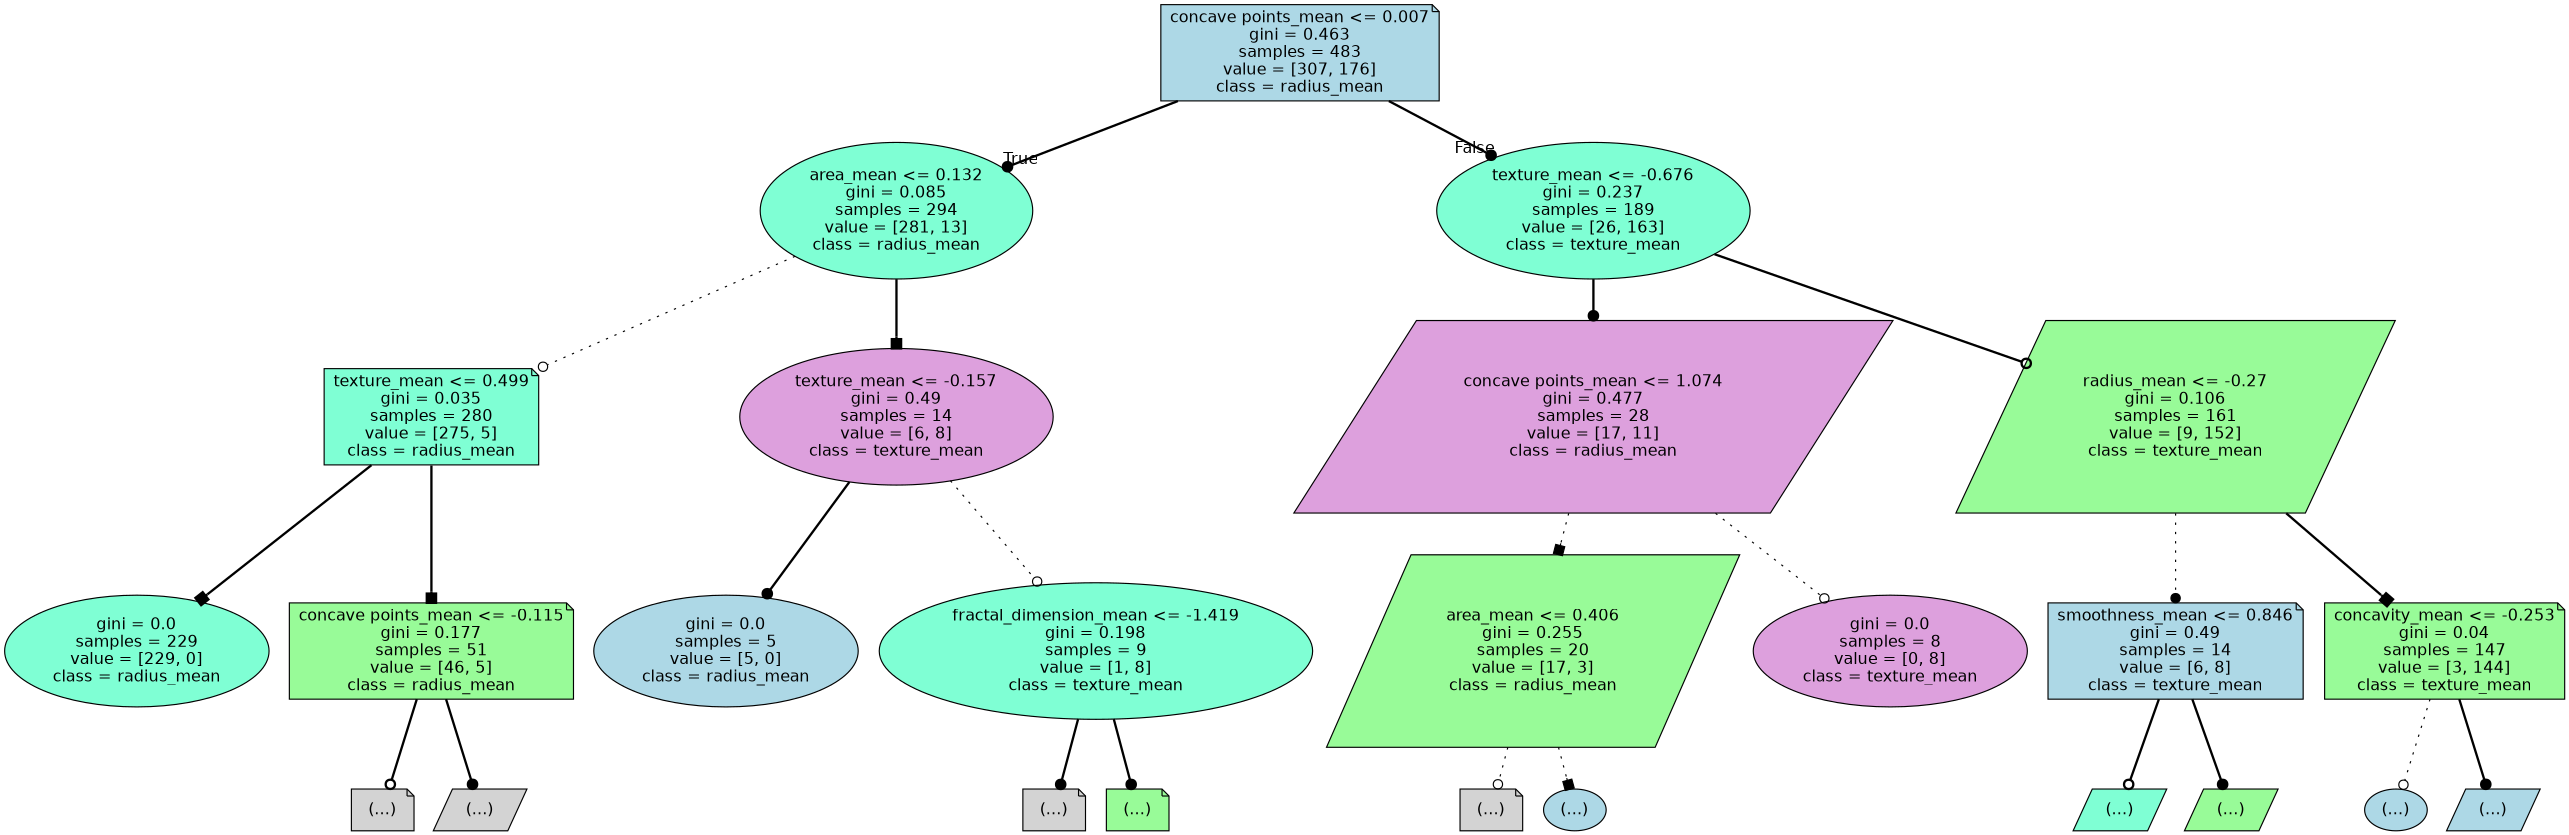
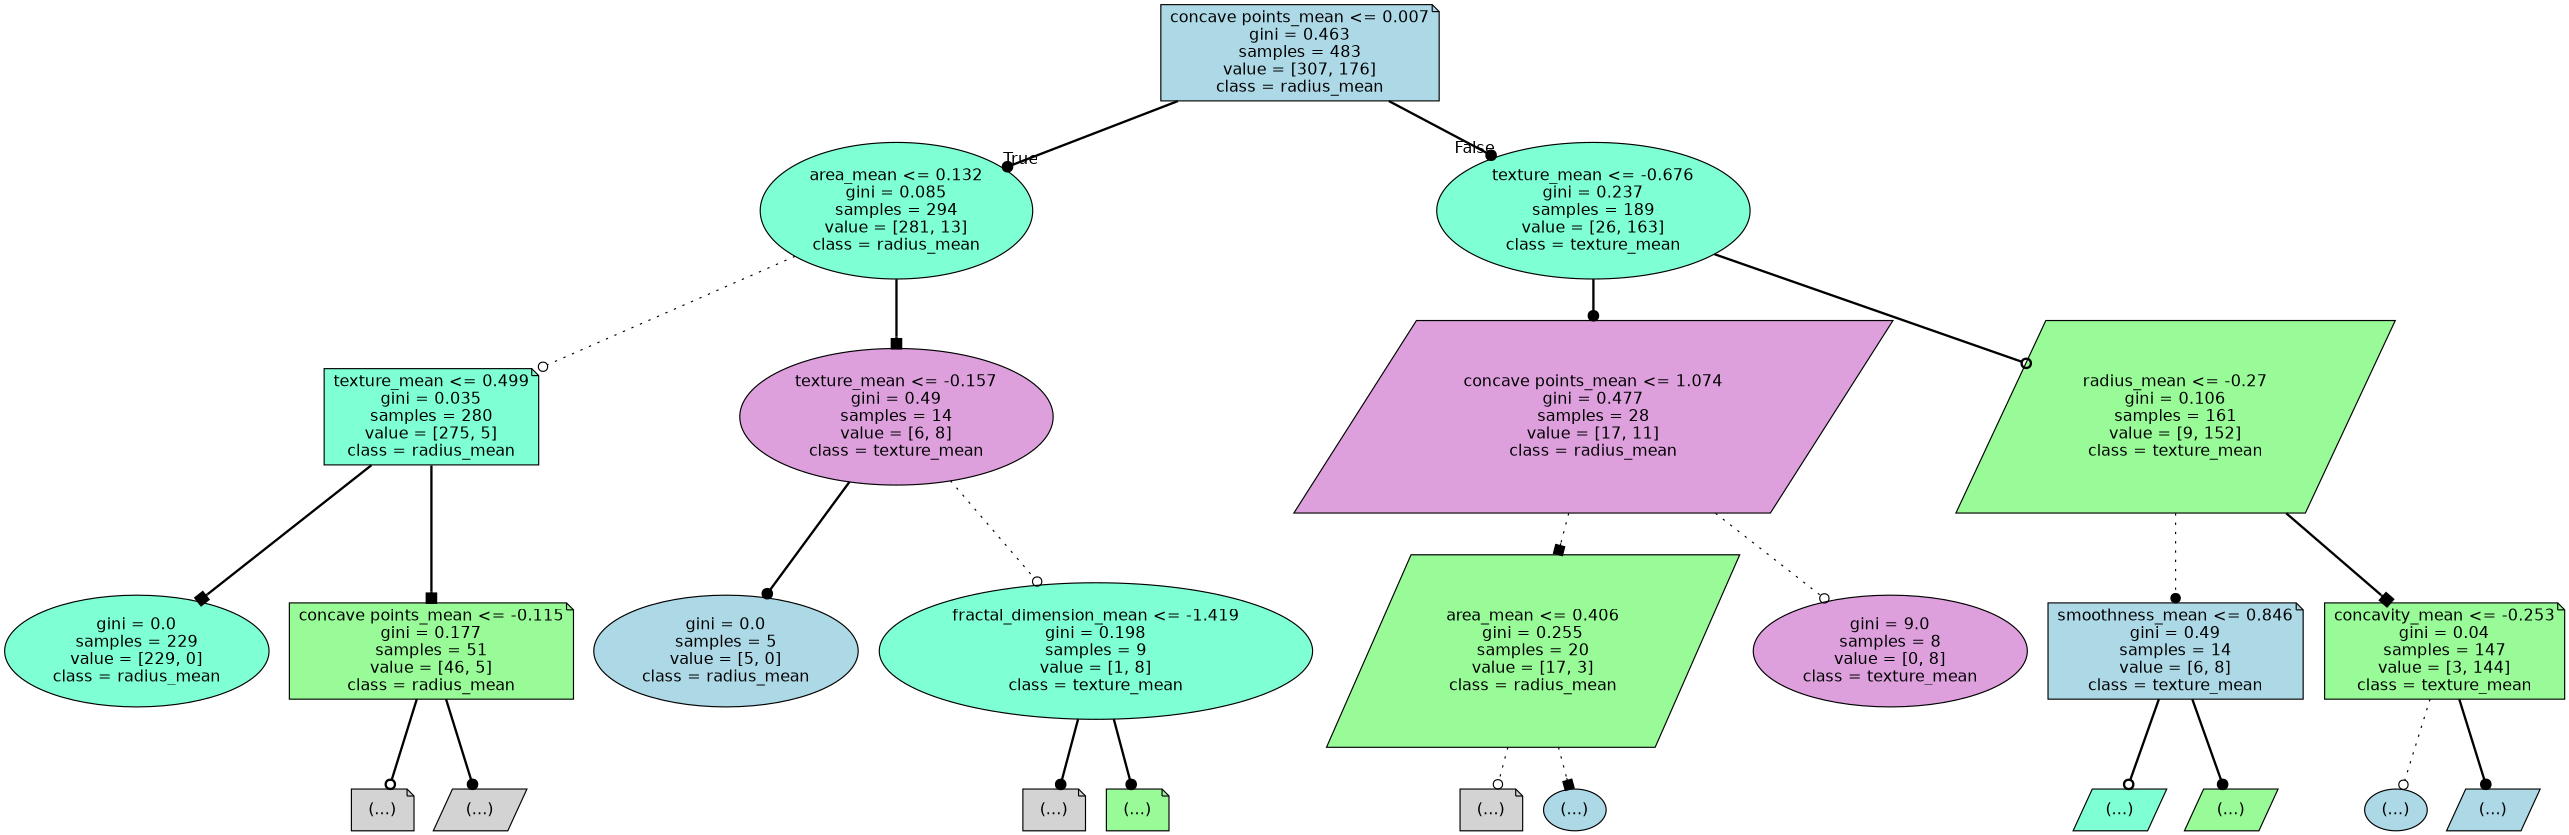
(1890, 651) -> (1890, 651)
